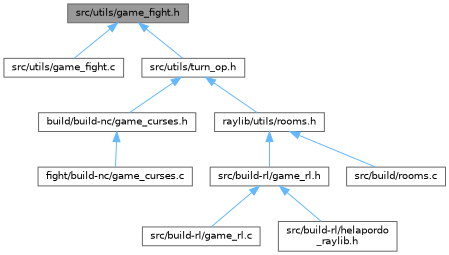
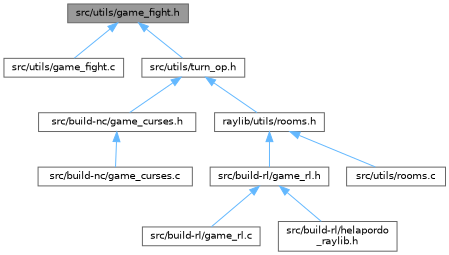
(117, 122) -> (117, 122)
(115, 177) -> (115, 177)
(396, 177) -> (396, 177)
